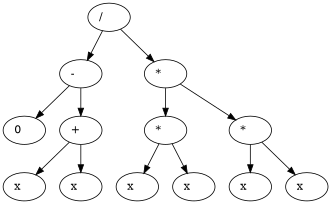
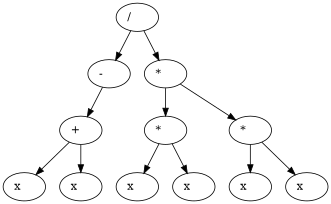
(24, 130) -> none
